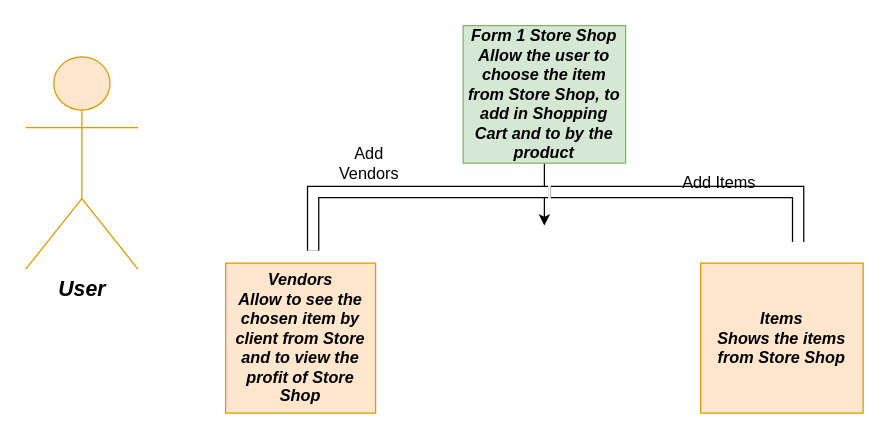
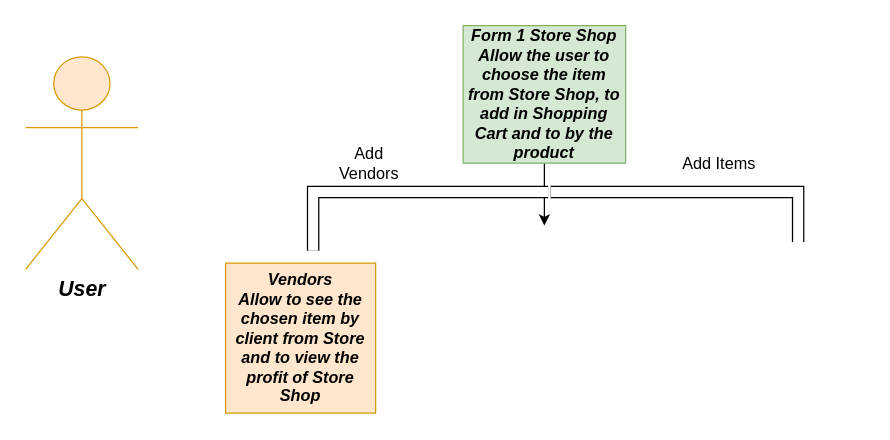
(719, 182) -> (719, 163)
(782, 338) -> none
